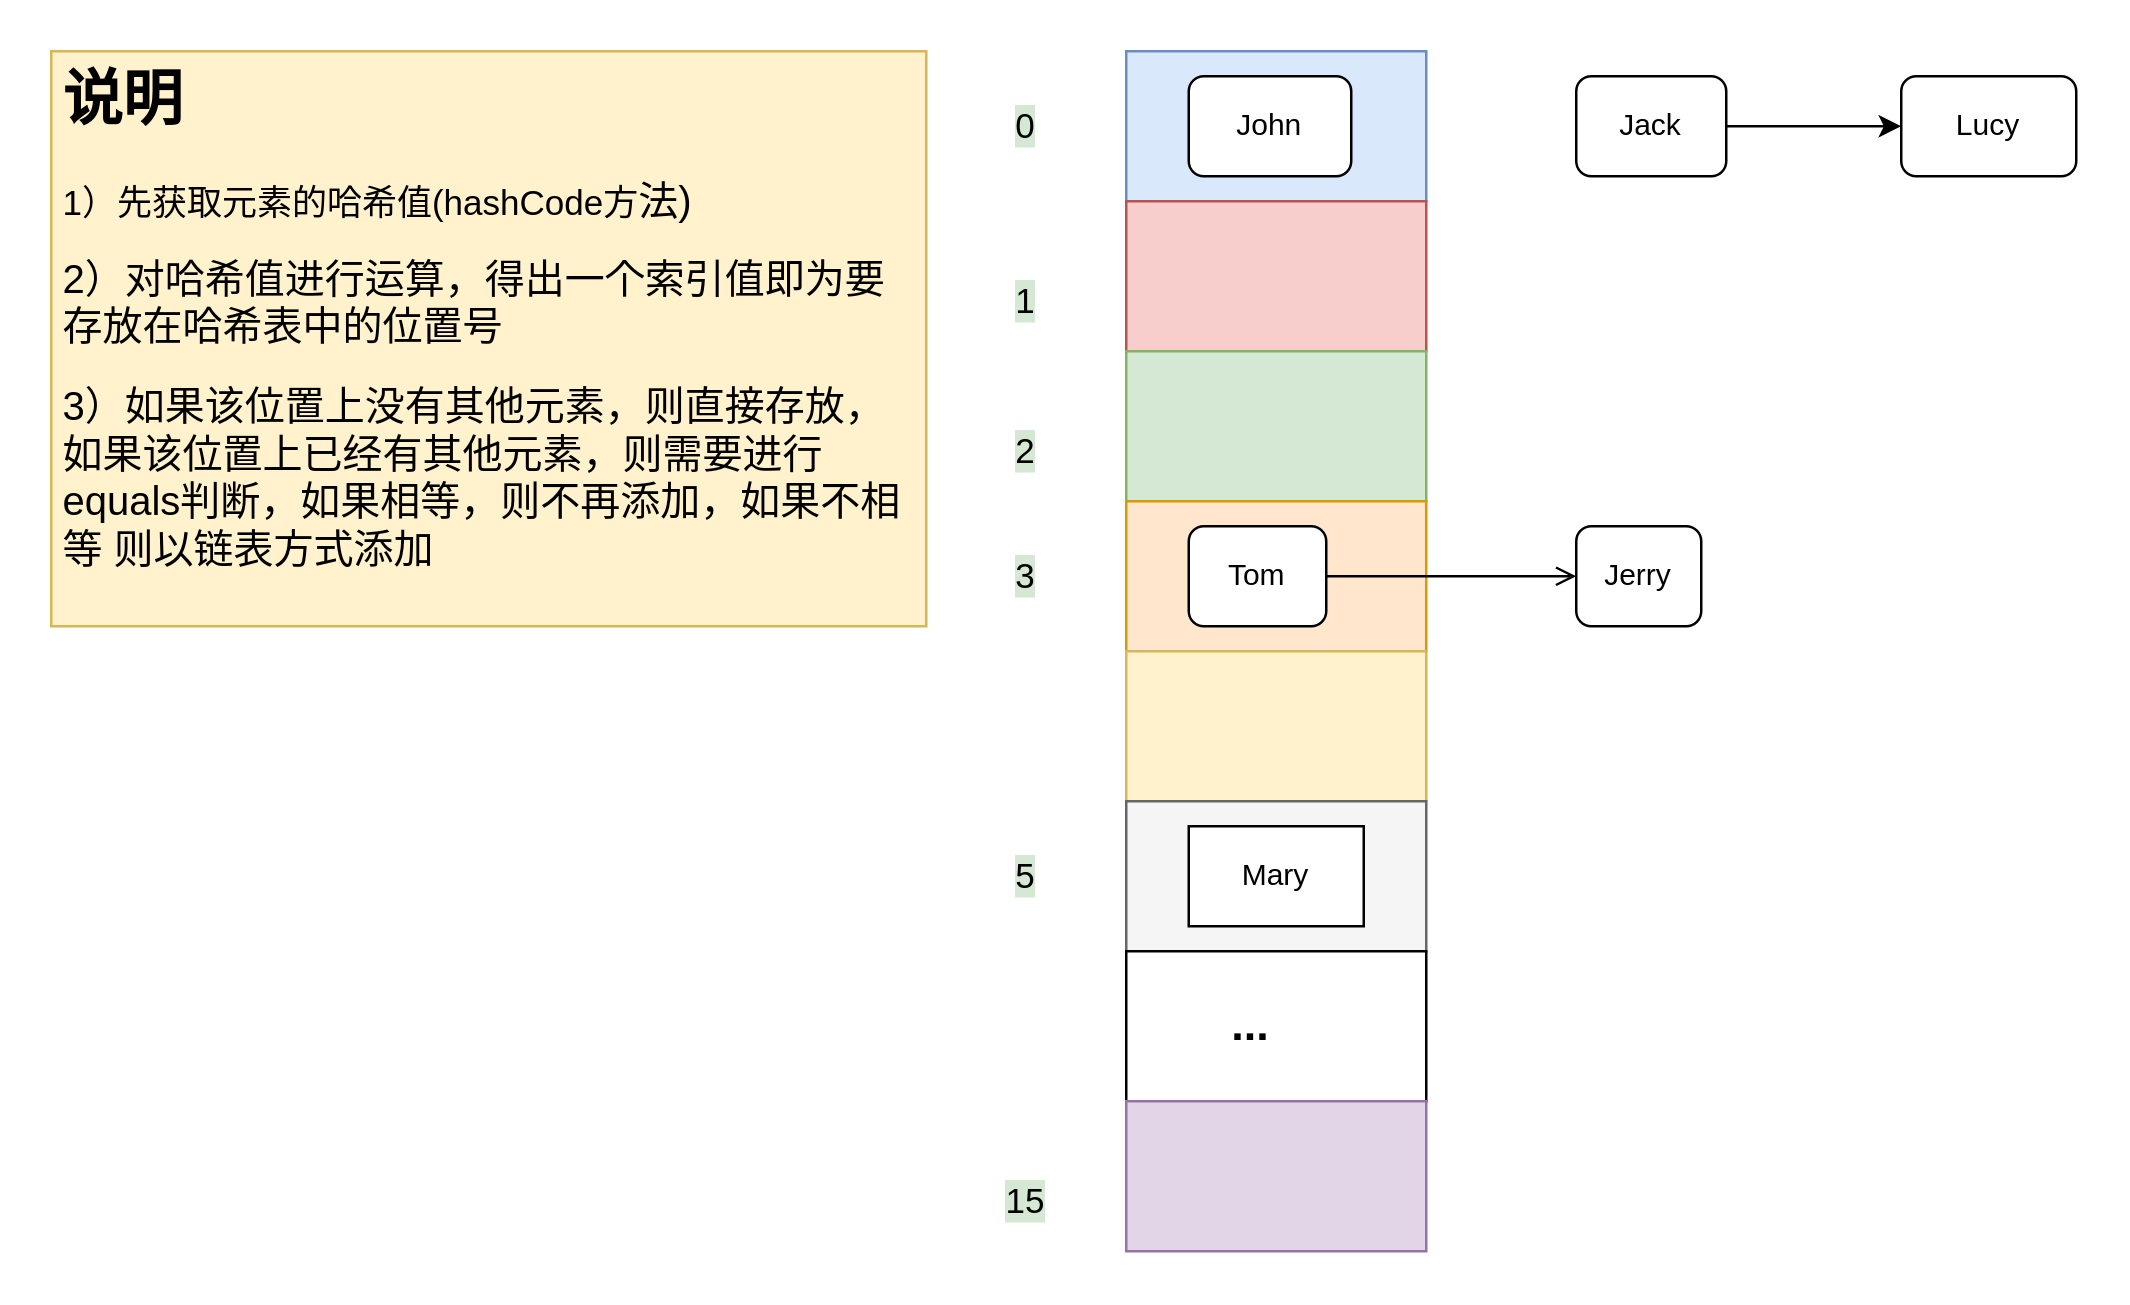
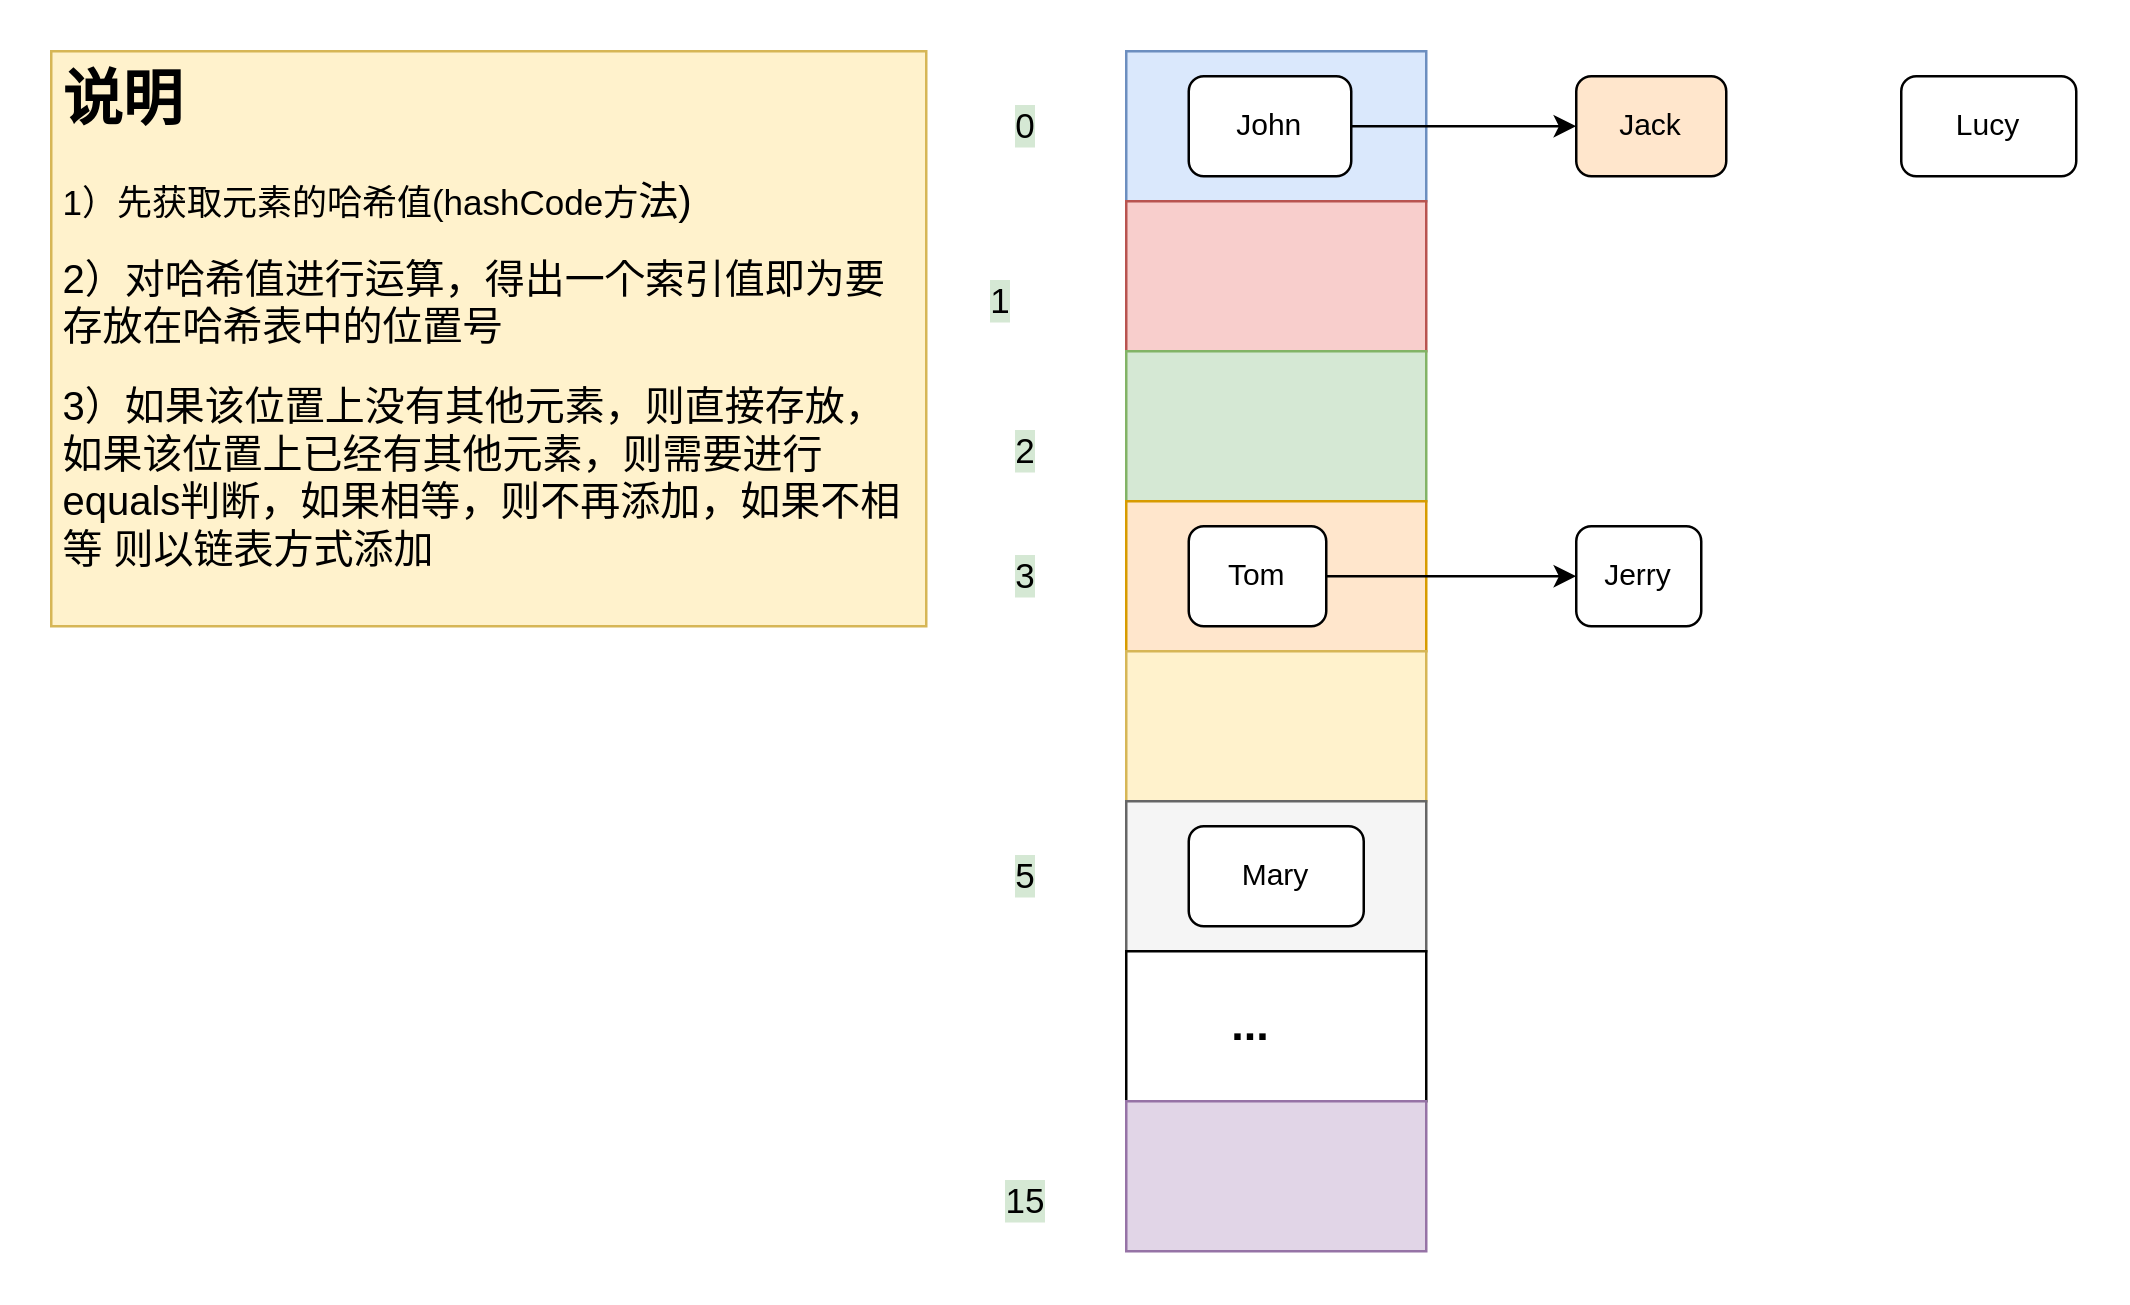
none -> (1455, 126)
(1651, 126) -> (1651, 126)
(1805, 126) -> none
(1026, 301) -> (1001, 301)
(1562, 576) -> (1558, 576)
(1276, 876) -> (1276, 876)
